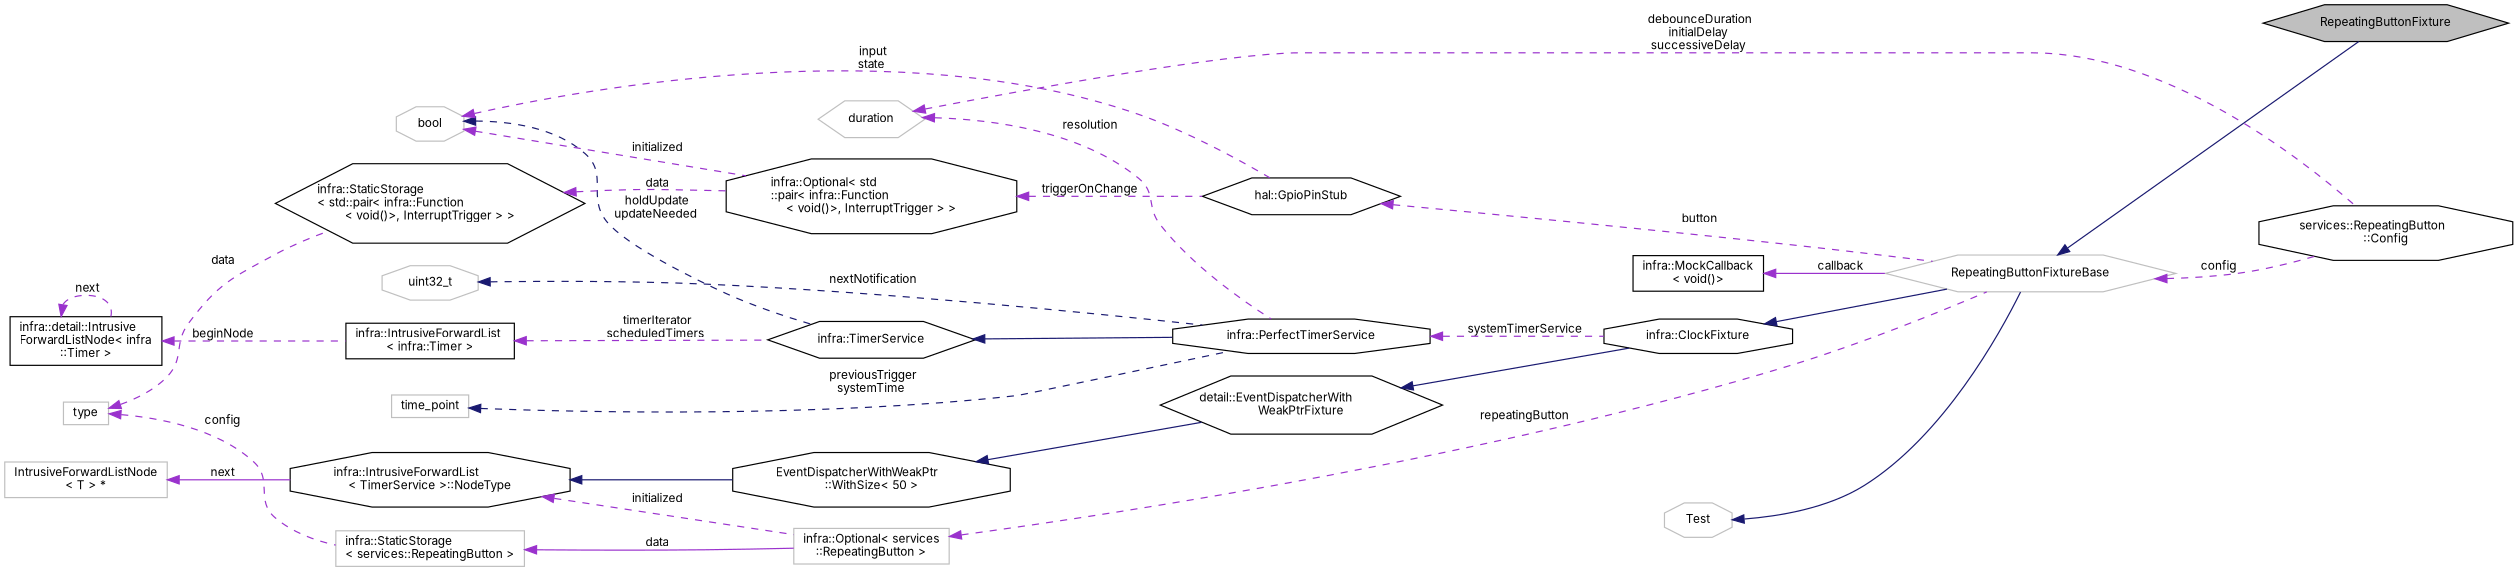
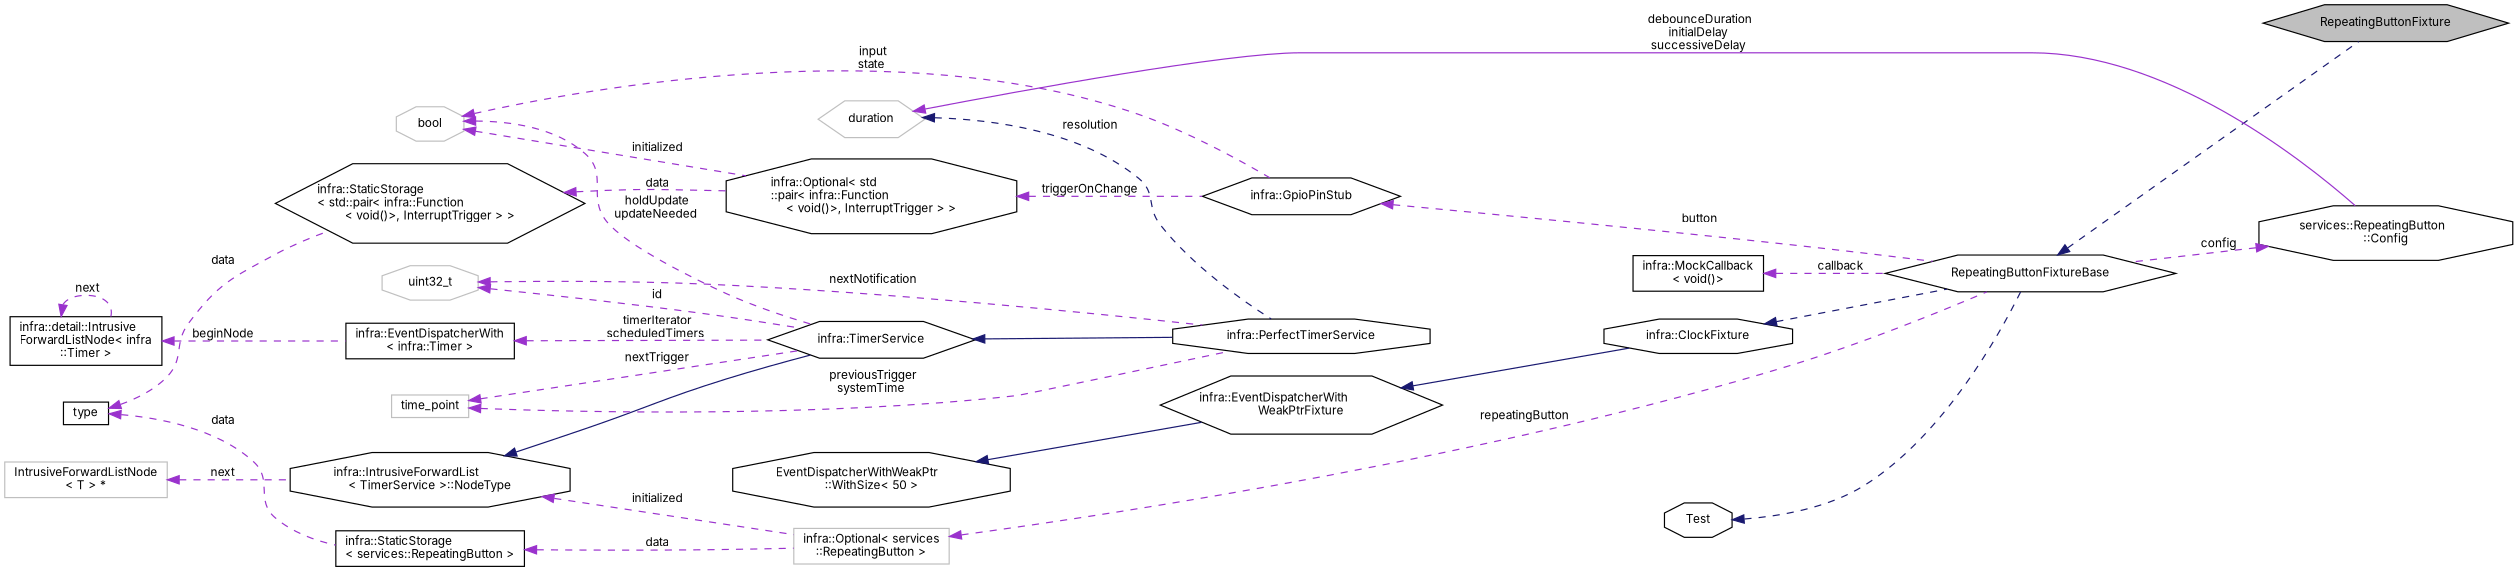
(1659, 53) -> (1659, 53)
(2213, 145) -> (2213, 145)
(1131, 173) -> (1131, 173)
(1301, 196) -> (1301, 196)
(622, 235) -> (622, 235)
(1830, 273) -> (1830, 273)
(2031, 273) -> (2031, 273)
(2242, 273) -> (2194, 255)
(847, 292) -> (847, 292)
(1862, 305) -> (1862, 305)
none -> (646, 306)
(1523, 336) -> none
(430, 341) -> (430, 341)
none -> (639, 375)
(1301, 405) -> (1301, 405)
(858, 408) -> (858, 408)
(86, 413) -> (86, 413)
(221, 421) -> (221, 421)
(1913, 446) -> (1913, 446)
(235, 480) -> (235, 480)
(657, 480) -> (662, 401)
(1698, 520) -> (1698, 520)
(430, 549) -> (430, 549)
(665, 550) -> (665, 550)
